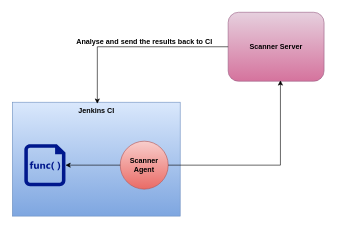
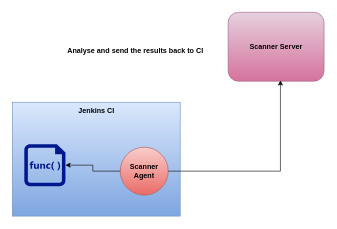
(144, 42) -> (135, 51)
(148, 47) -> none
(144, 165) -> (144, 171)
